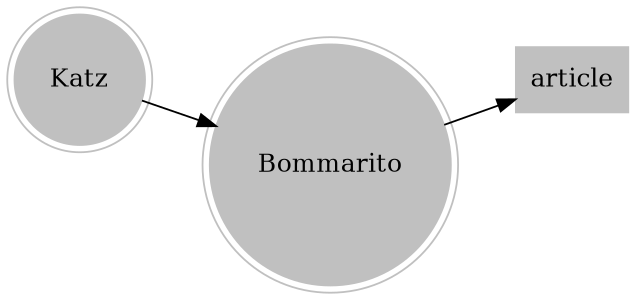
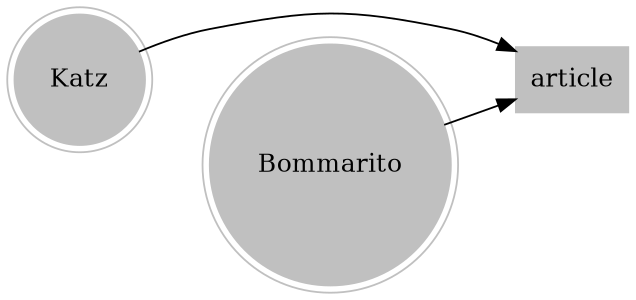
(170, 110) -> (318, 14)
